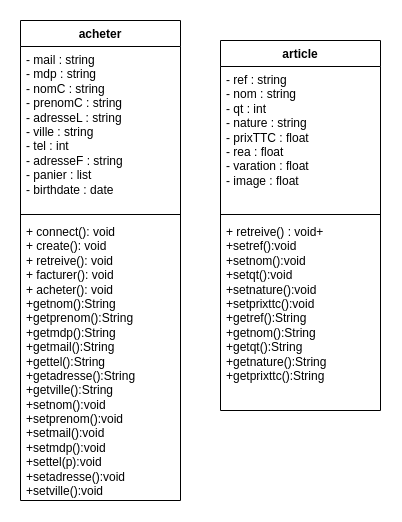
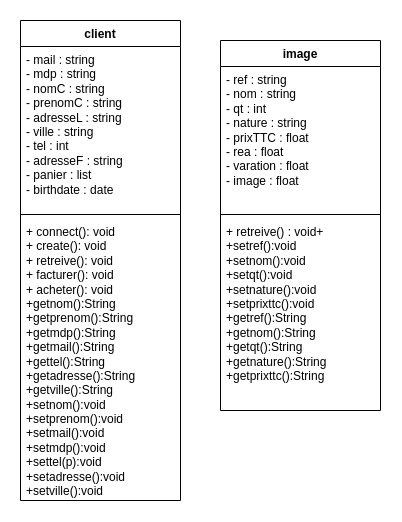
(101, 35) -> (101, 35)
(301, 55) -> (301, 55)
